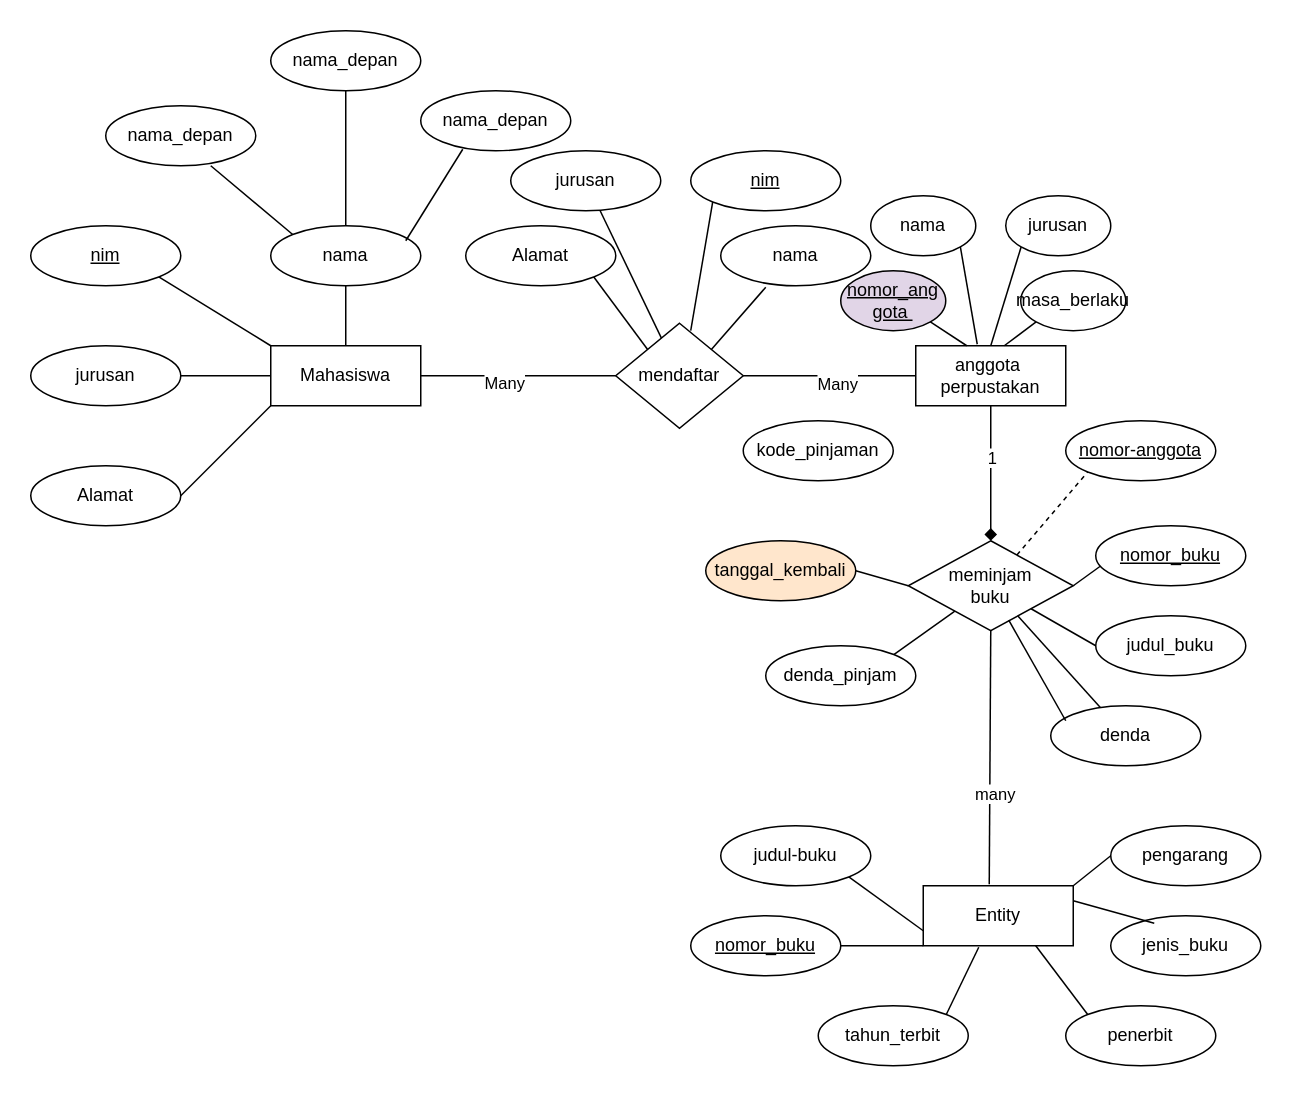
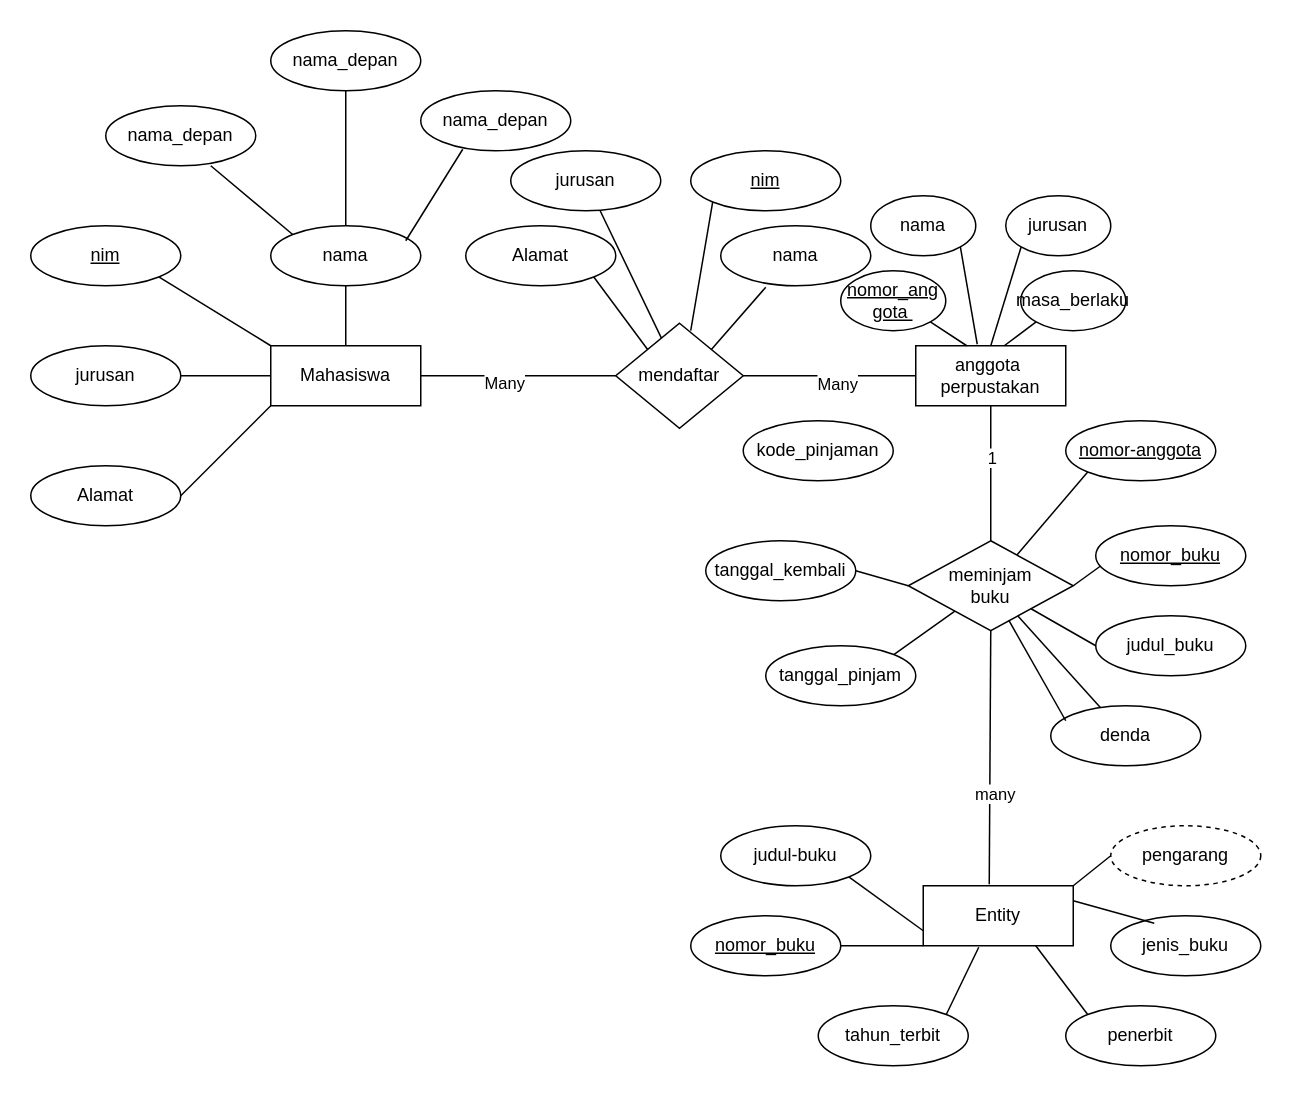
(893, 301) -> (893, 301)
(1053, 512) -> (1053, 512)
(991, 528) -> (991, 534)
(781, 571) -> (781, 571)
(841, 676) -> (841, 676)
(1186, 856) -> (1186, 856)
